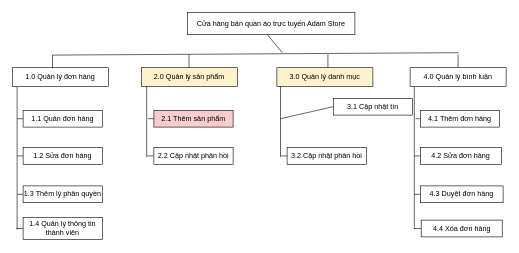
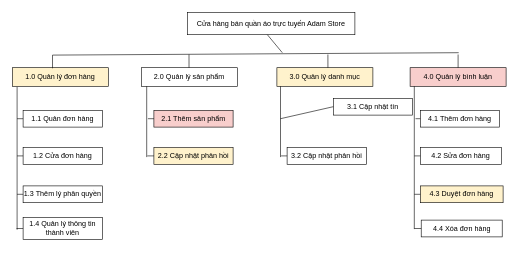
(60, 77) -> (60, 77)
(189, 77) -> (189, 77)
(458, 77) -> (458, 77)
(63, 156) -> (63, 156)
(194, 156) -> (194, 156)
(462, 194) -> (462, 194)
